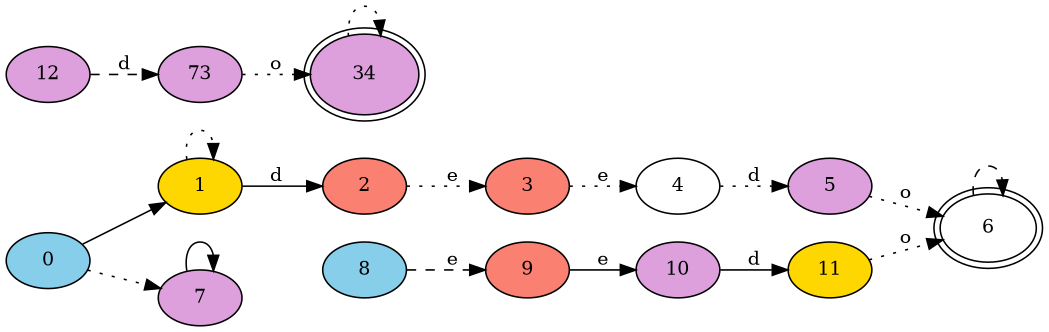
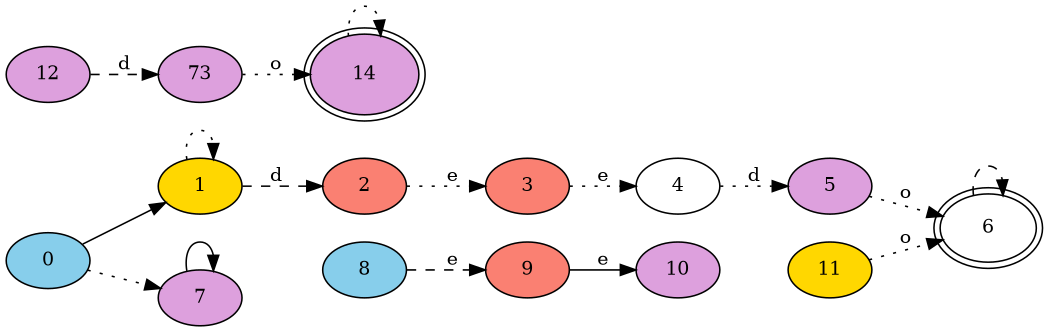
(365, 74) -> (365, 74)
(275, 186) -> (275, 186)
(746, 270) -> none
